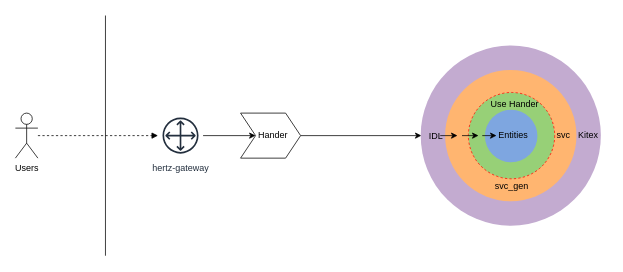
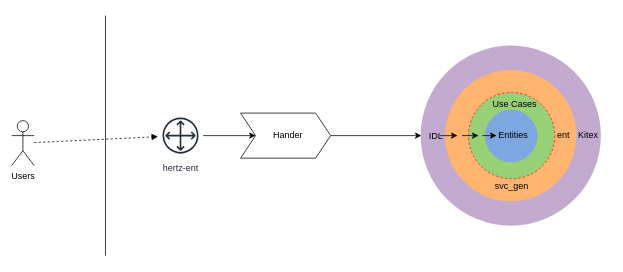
(515, 105) -> (515, 105)
(27, 135) -> (23, 143)
(270, 135) -> (285, 135)
(563, 135) -> (563, 135)
(181, 169) -> (181, 169)
